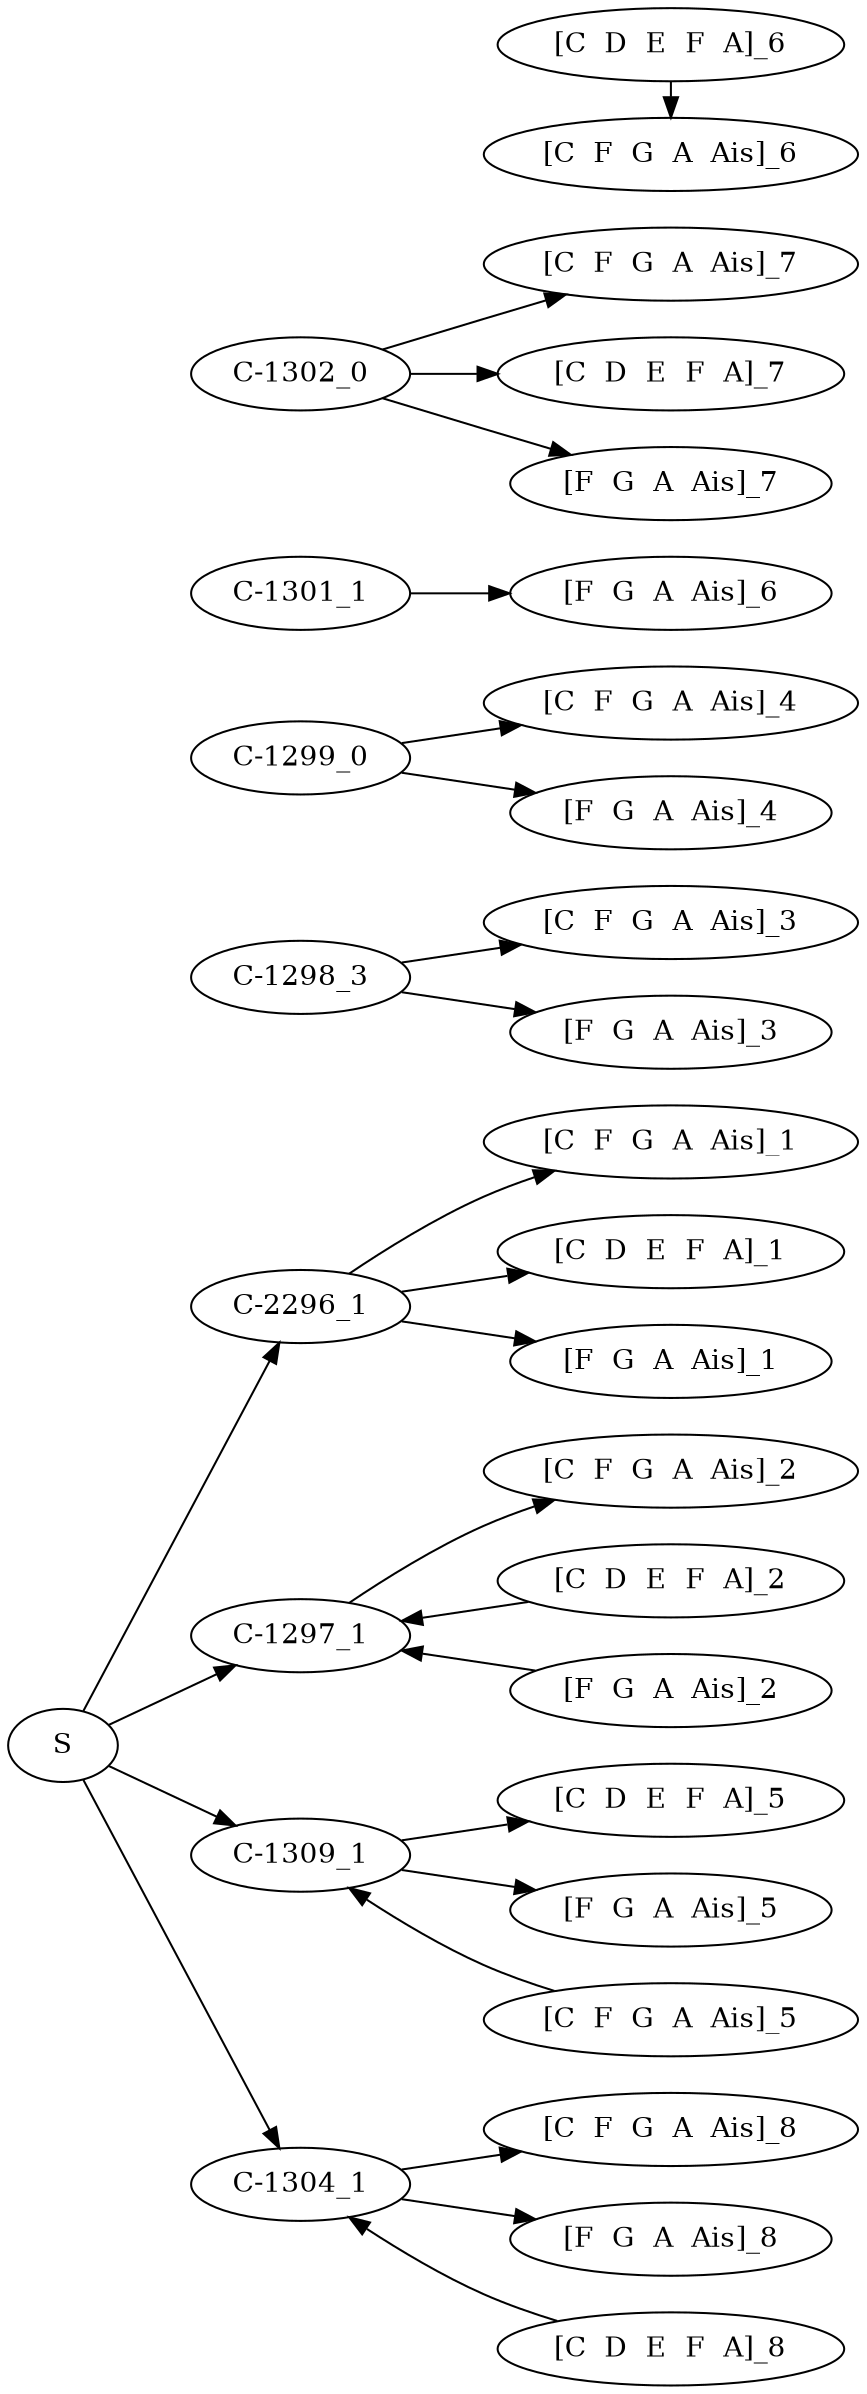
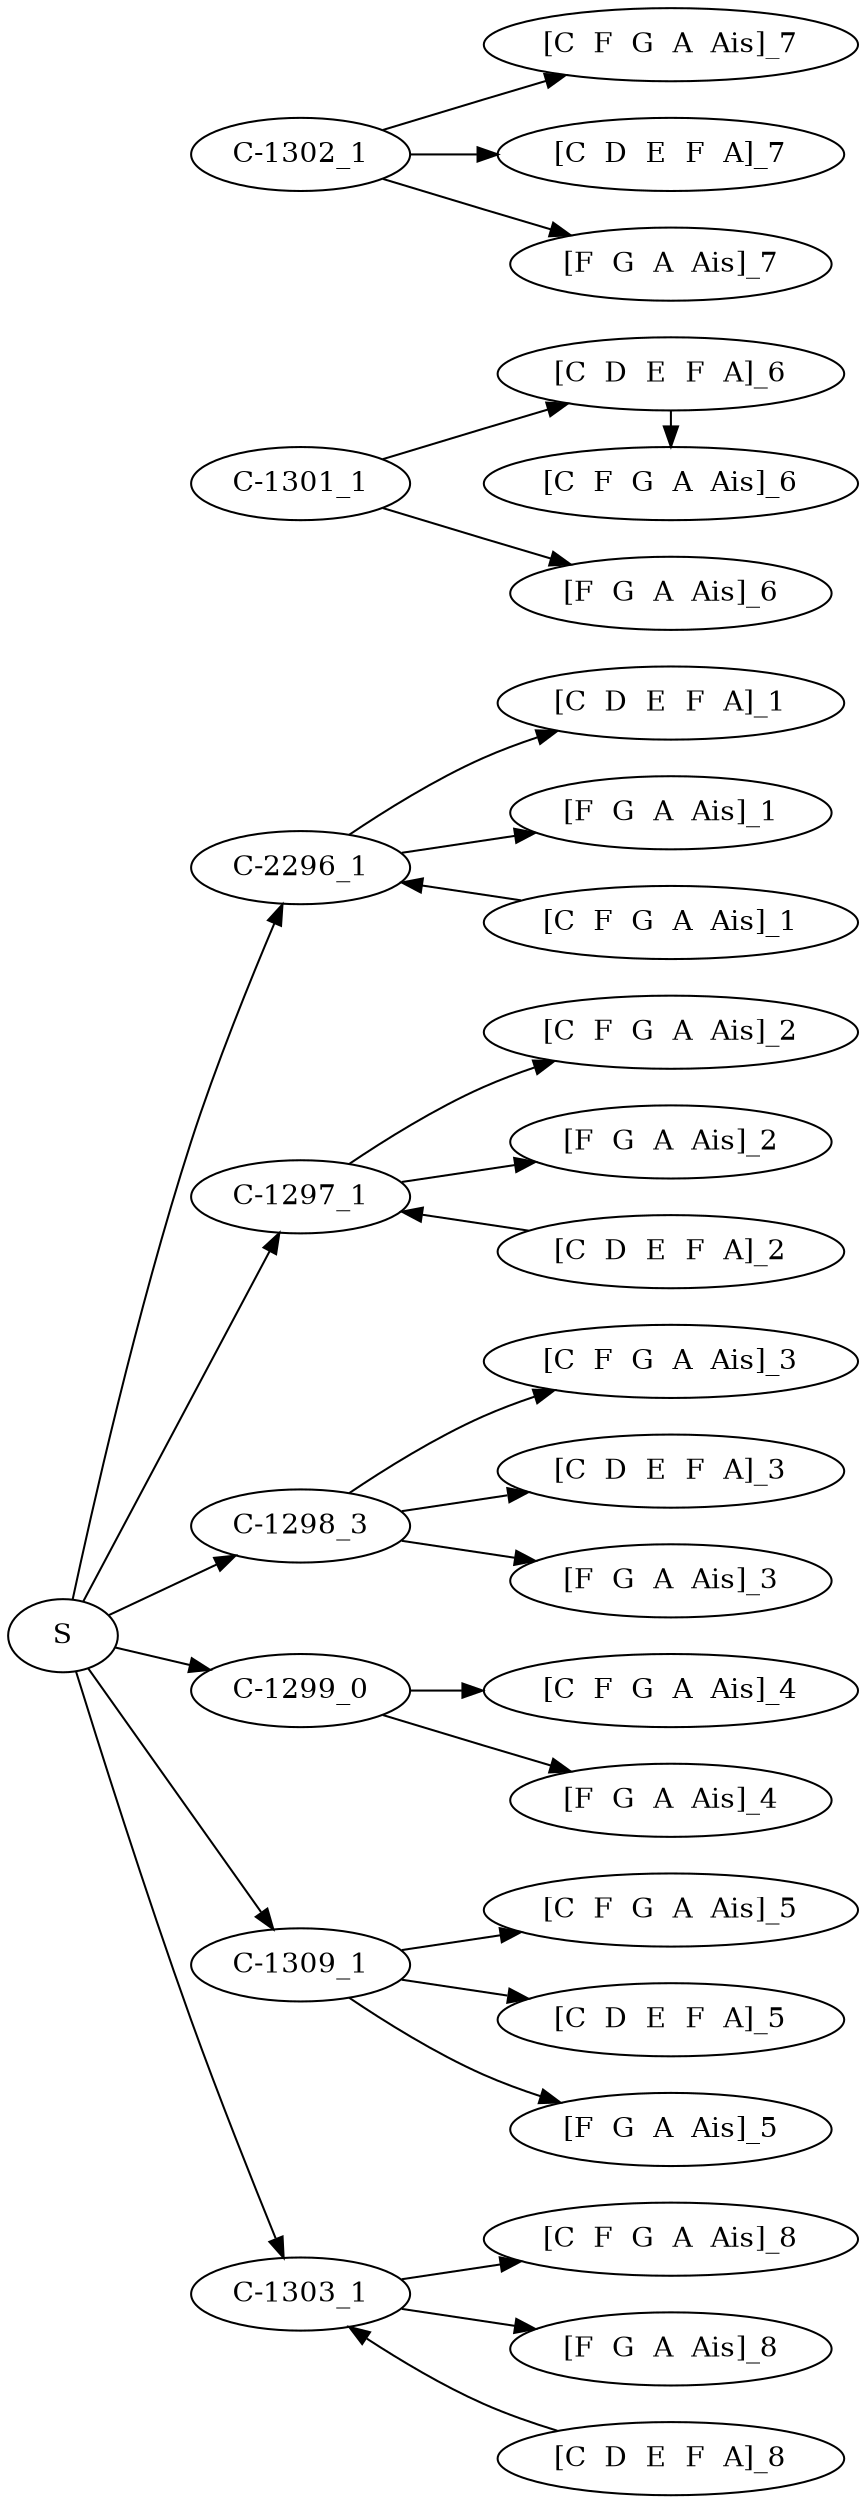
(301, 374) -> (301, 154)
none -> (465, 434)
(439, 1219) -> (471, 893)
none -> (671, 1471)
none -> (163, 1590)
none -> (153, 1656)
(479, 1662) -> (458, 1174)
(457, 1952) -> (451, 1943)
(301, 2184) -> (301, 2294)
